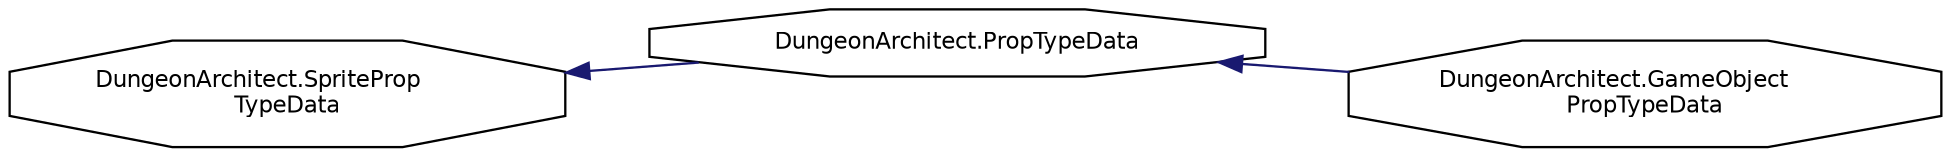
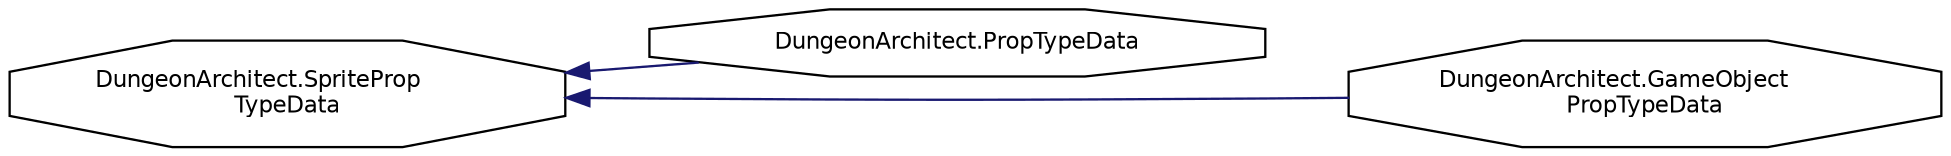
(1296, 68) -> (970, 100)
